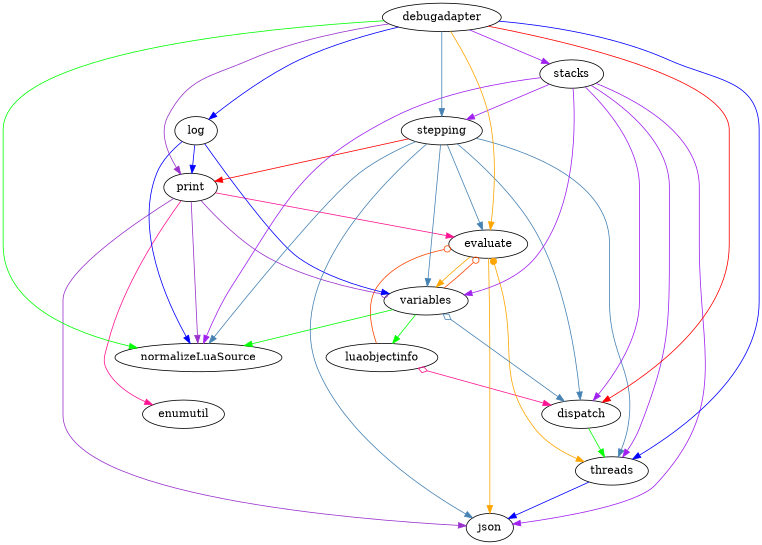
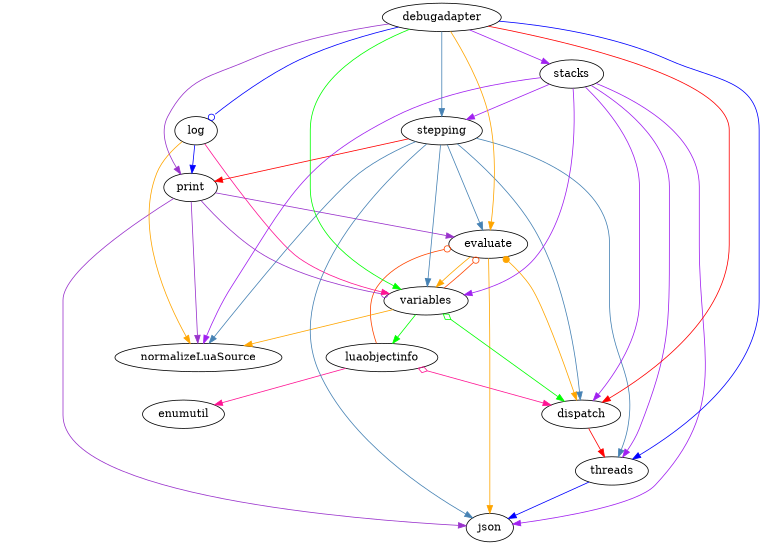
(301, 59) -> (301, 59)
(41, 84) -> (310, 152)
(331, 214) -> (331, 214)
(151, 237) -> (151, 237)
(278, 238) -> (278, 238)
(121, 304) -> (284, 386)
(322, 327) -> (322, 327)
(502, 356) -> (504, 358)
(511, 375) -> (548, 323)
(595, 439) -> (595, 439)
